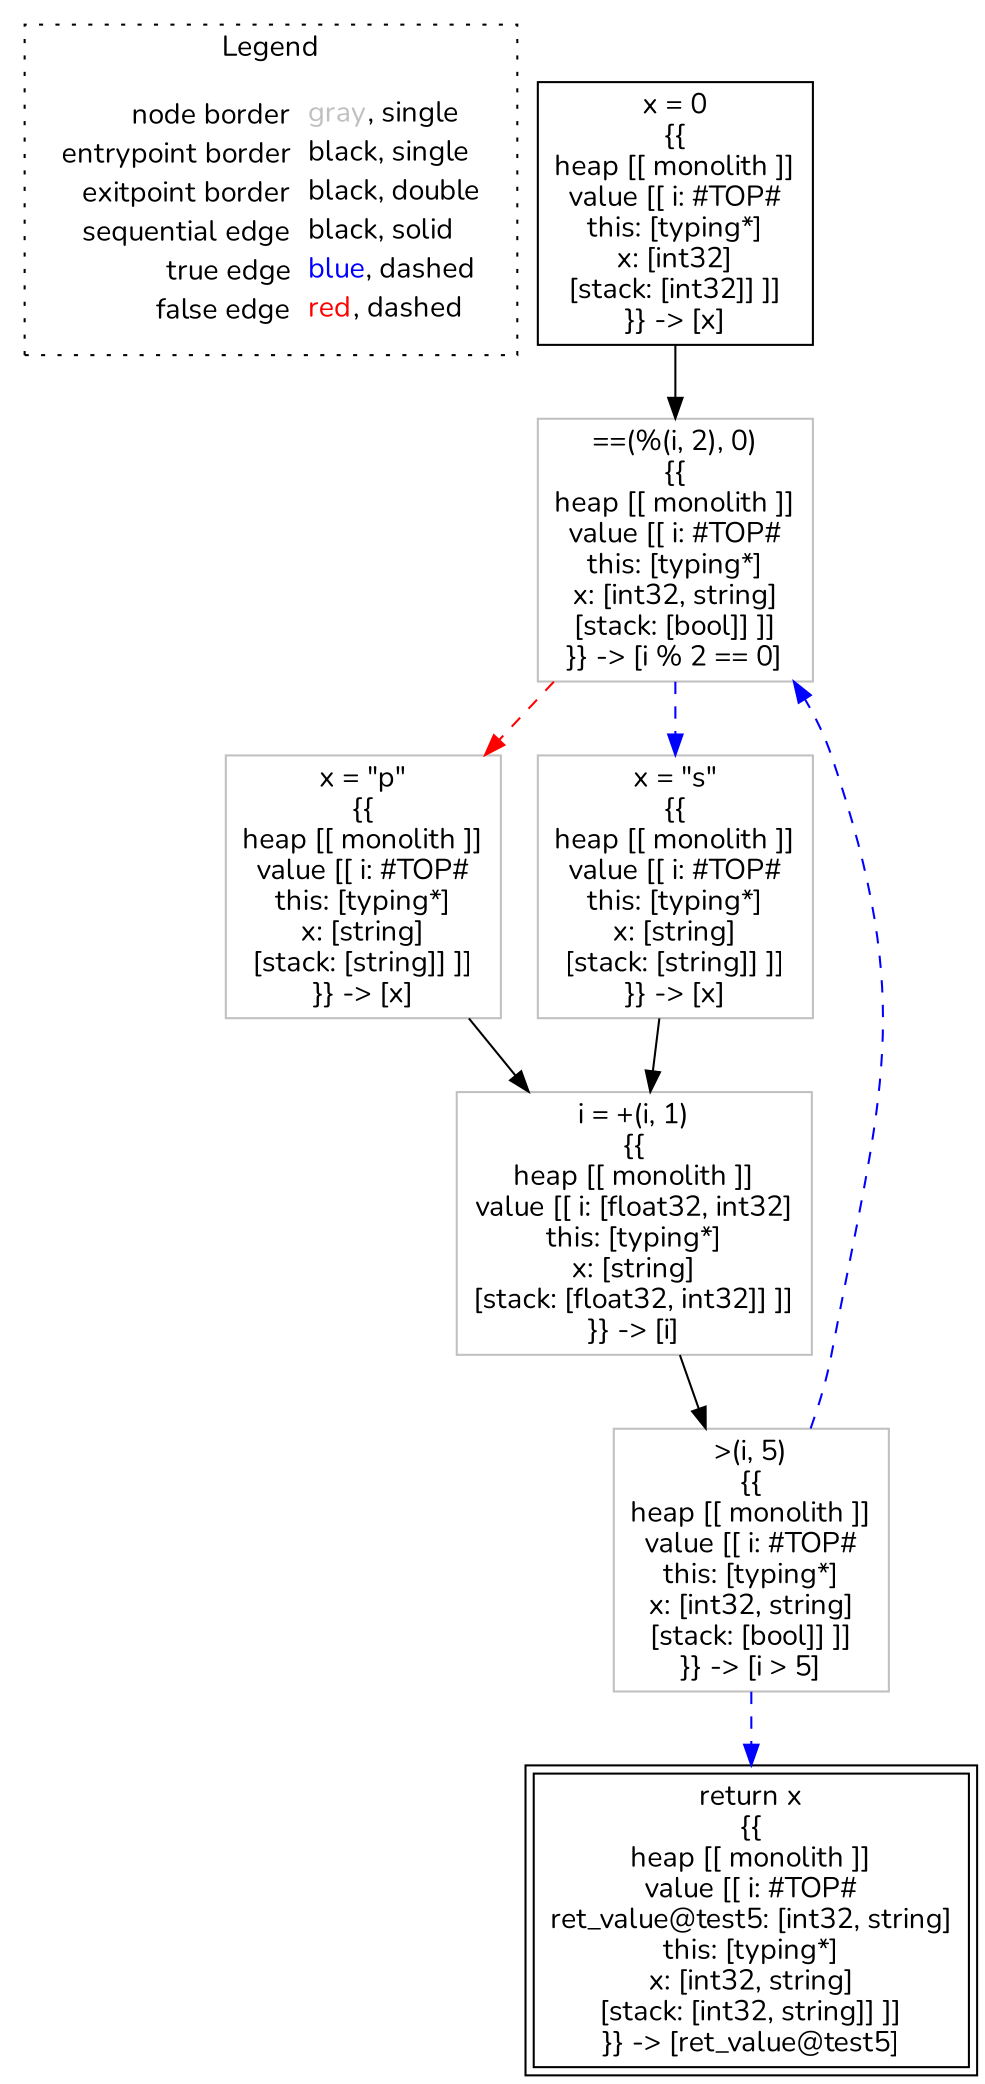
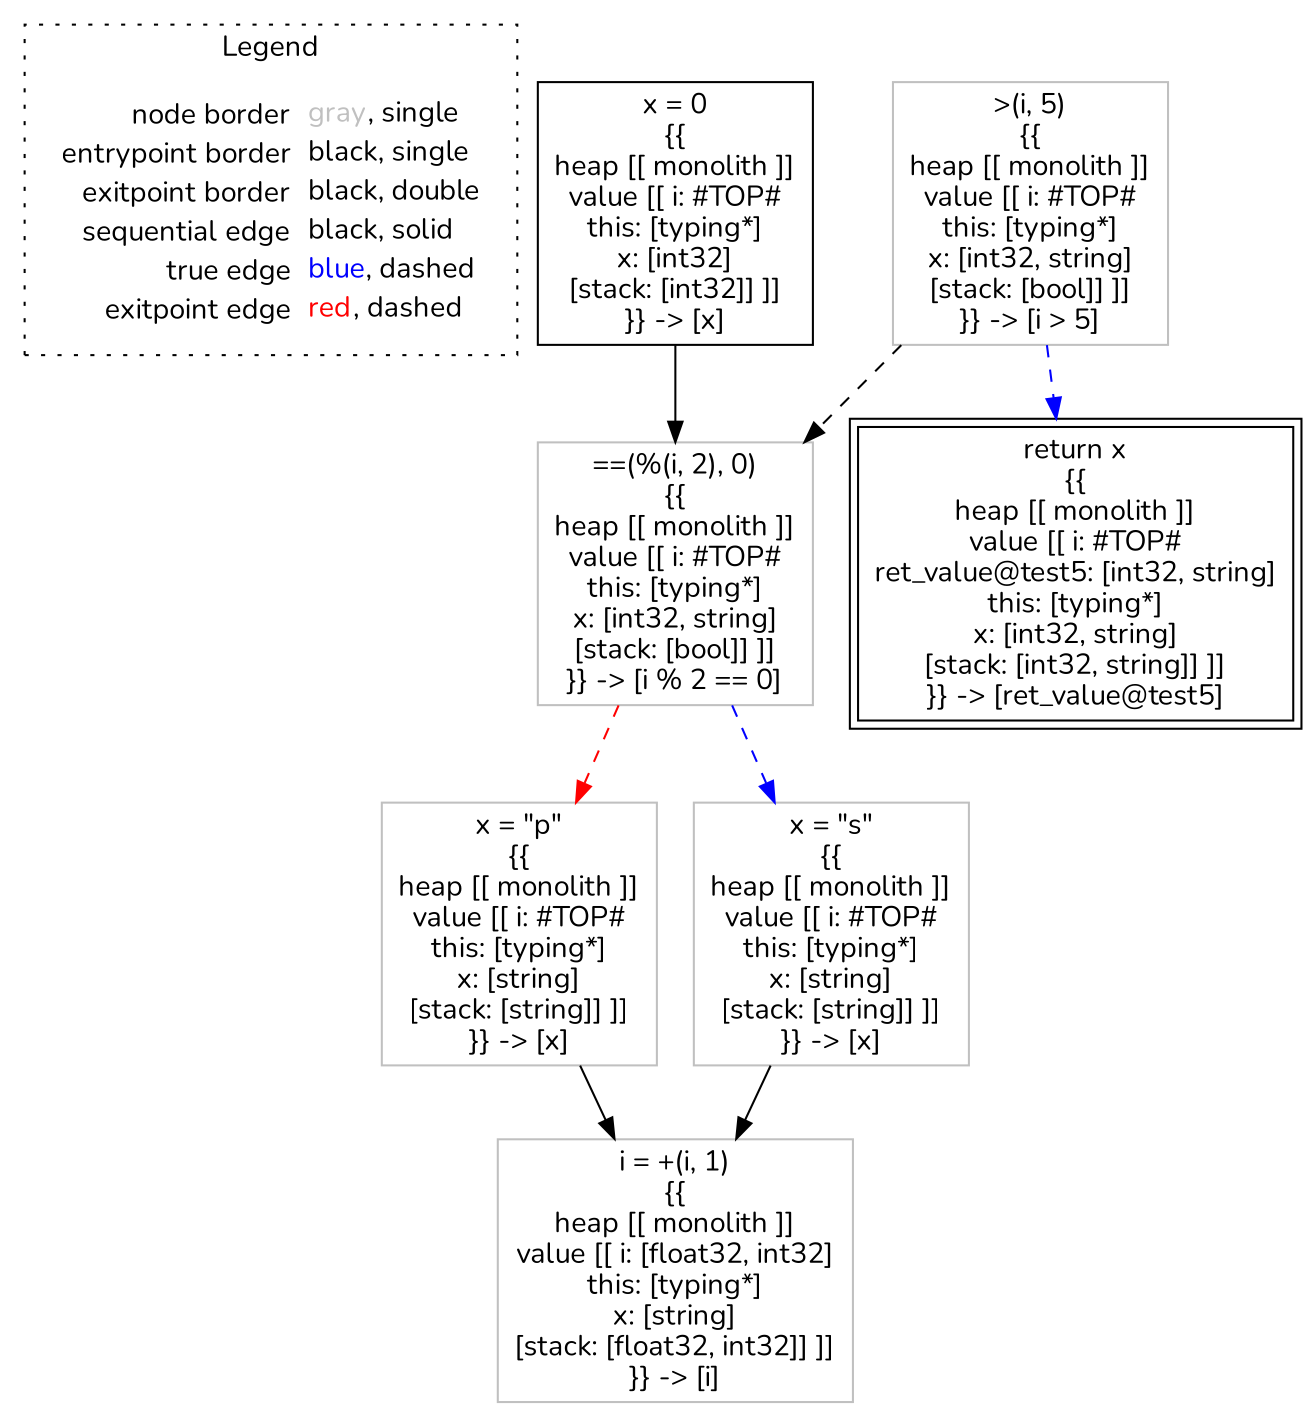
(228, 310) -> (202, 310)
(881, 1061) -> (860, 386)
(689, 1382) -> none
